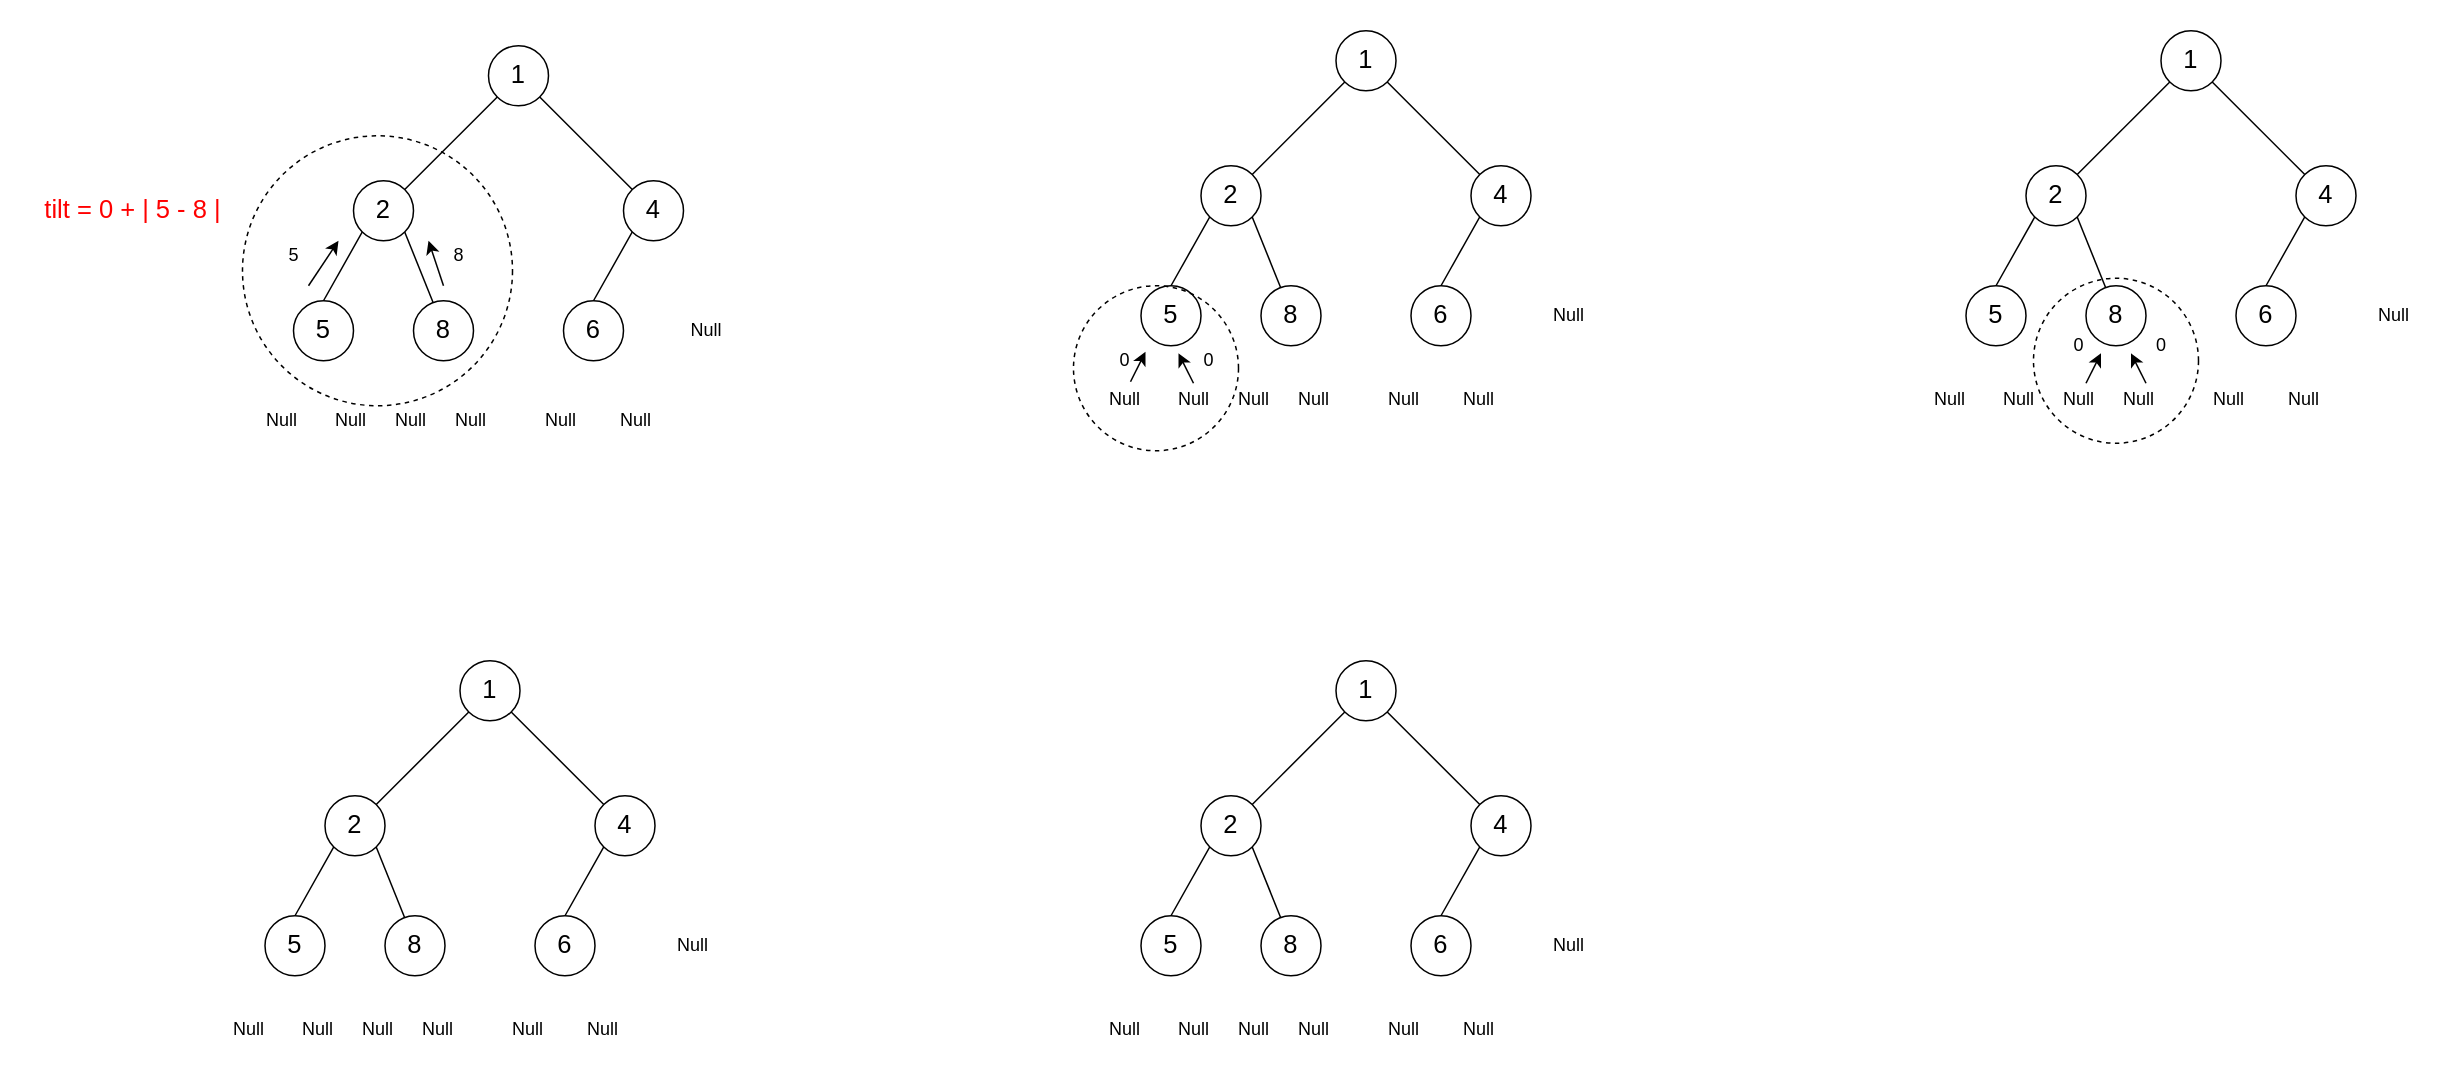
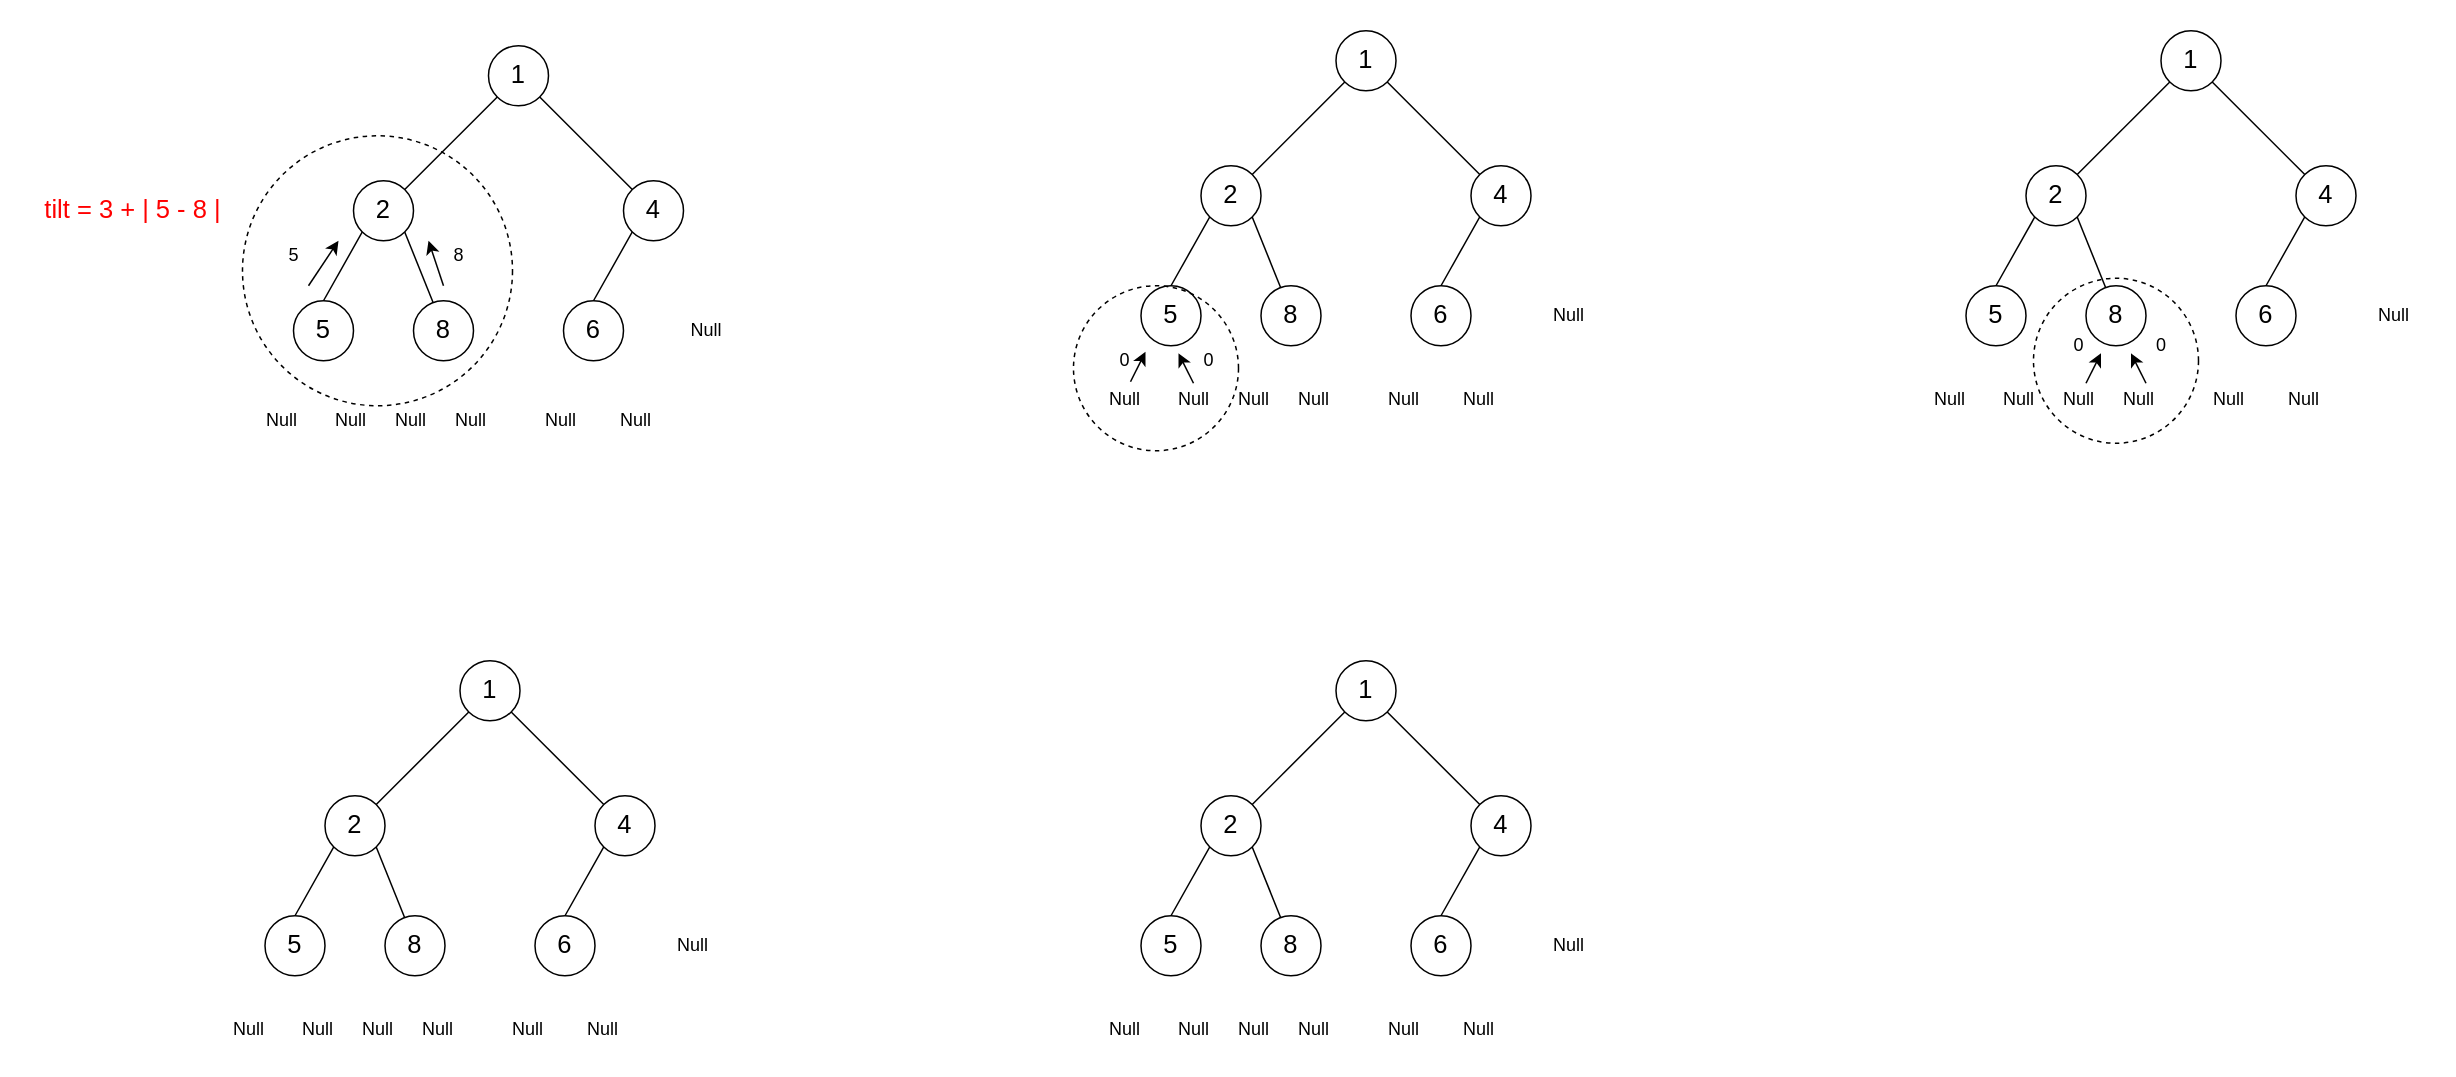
(137, 211) -> (137, 211)
